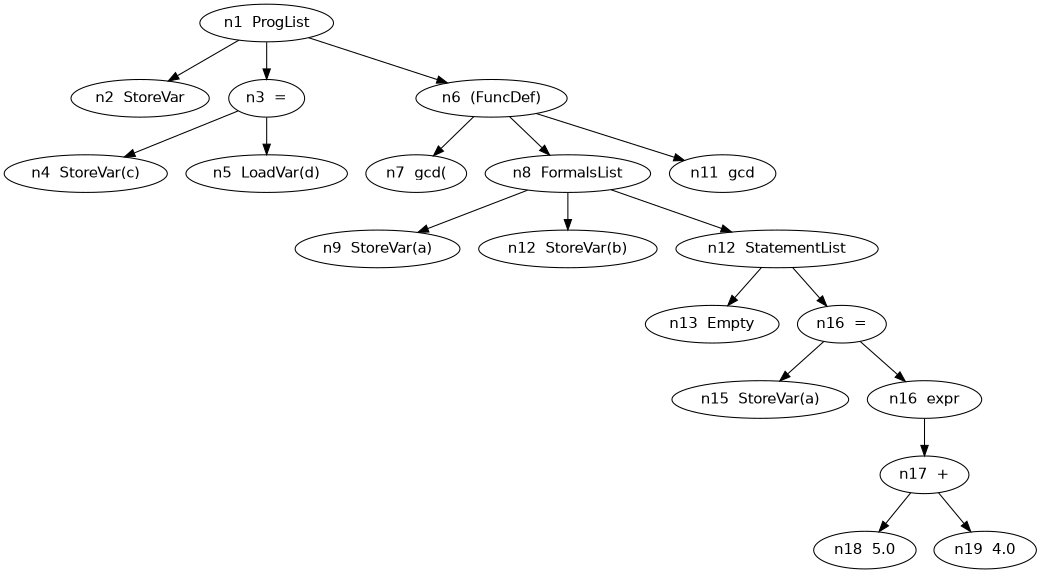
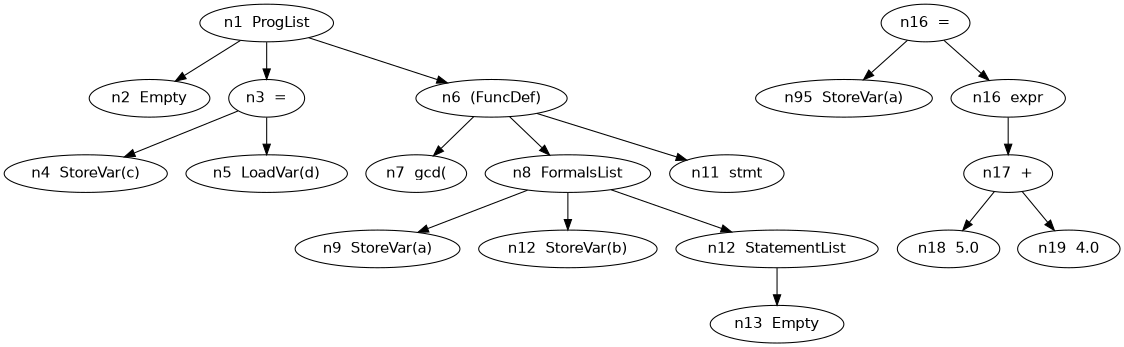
(140, 98) -> (150, 98)
(723, 174) -> (727, 174)
(806, 283) -> none
(760, 400) -> (844, 98)
